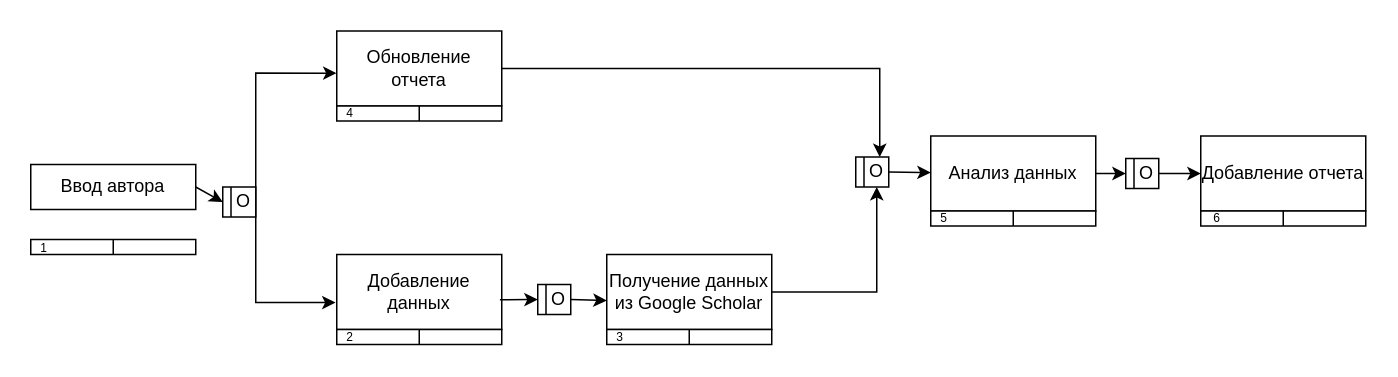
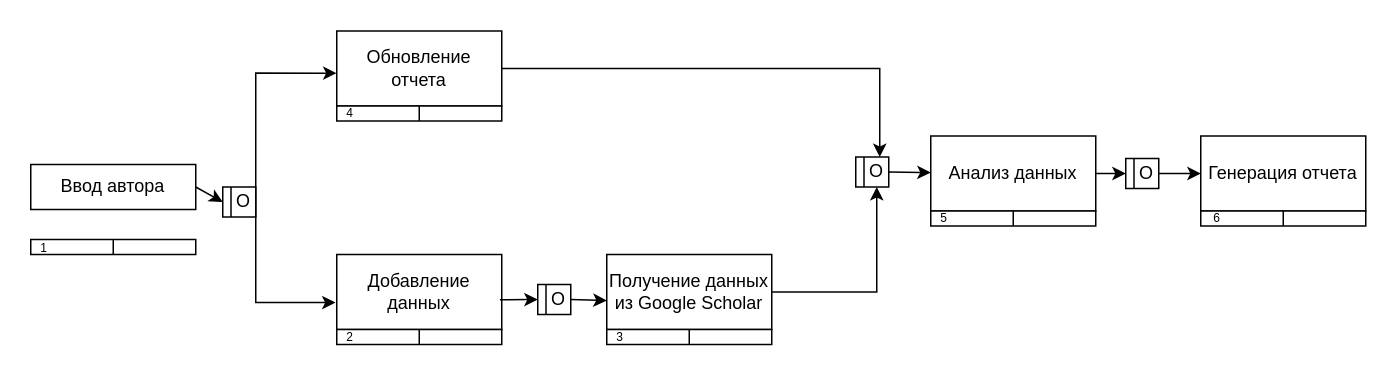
(1283, 173) -> (1283, 173)
